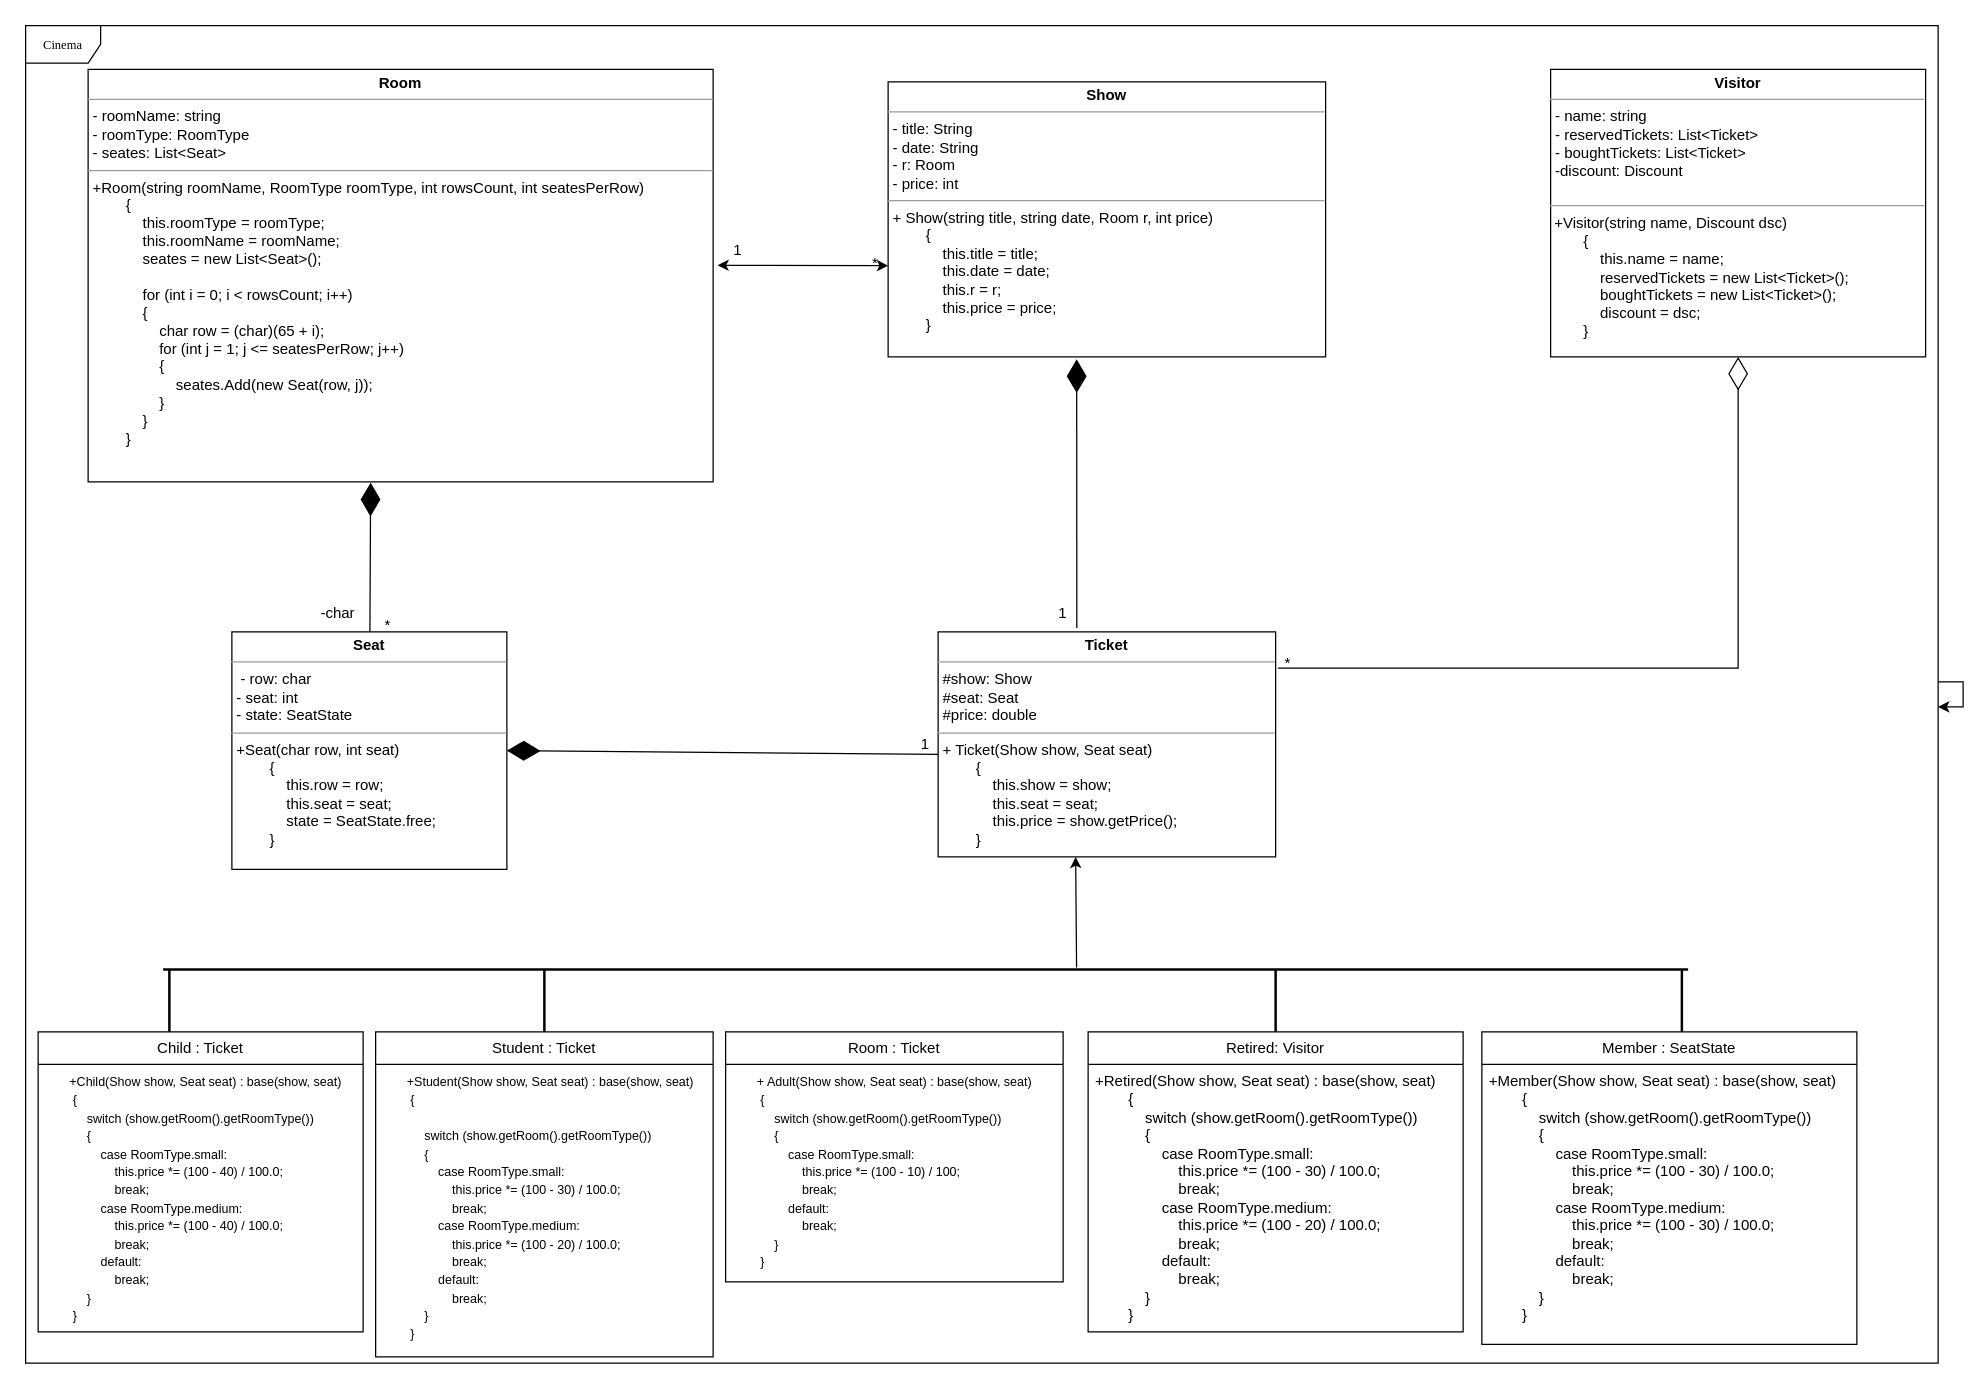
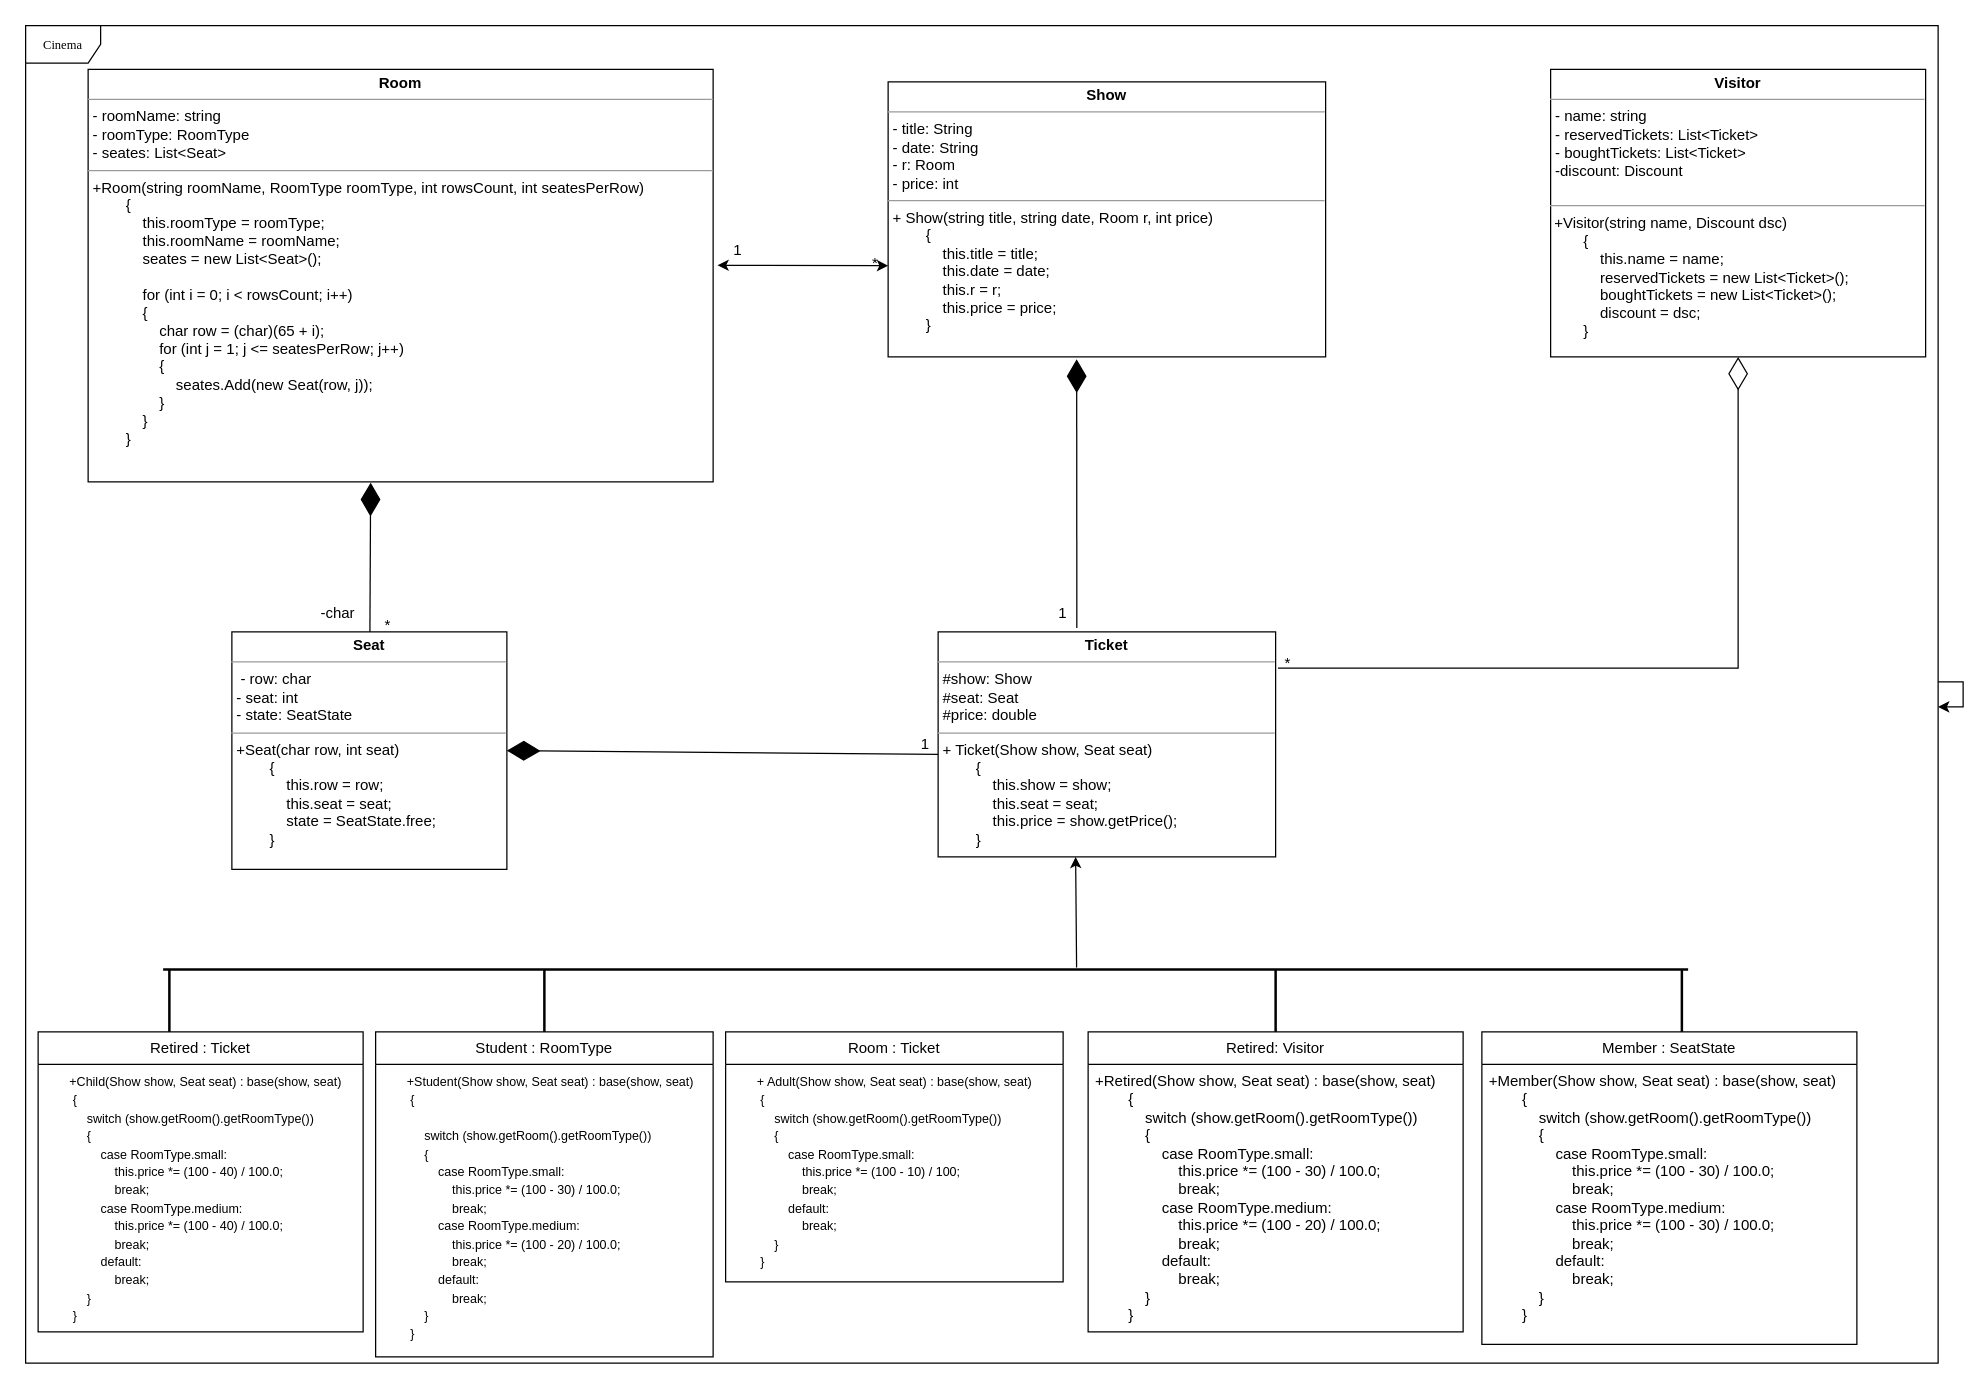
(201, 1048) -> (201, 1048)
(544, 1048) -> (544, 1048)
